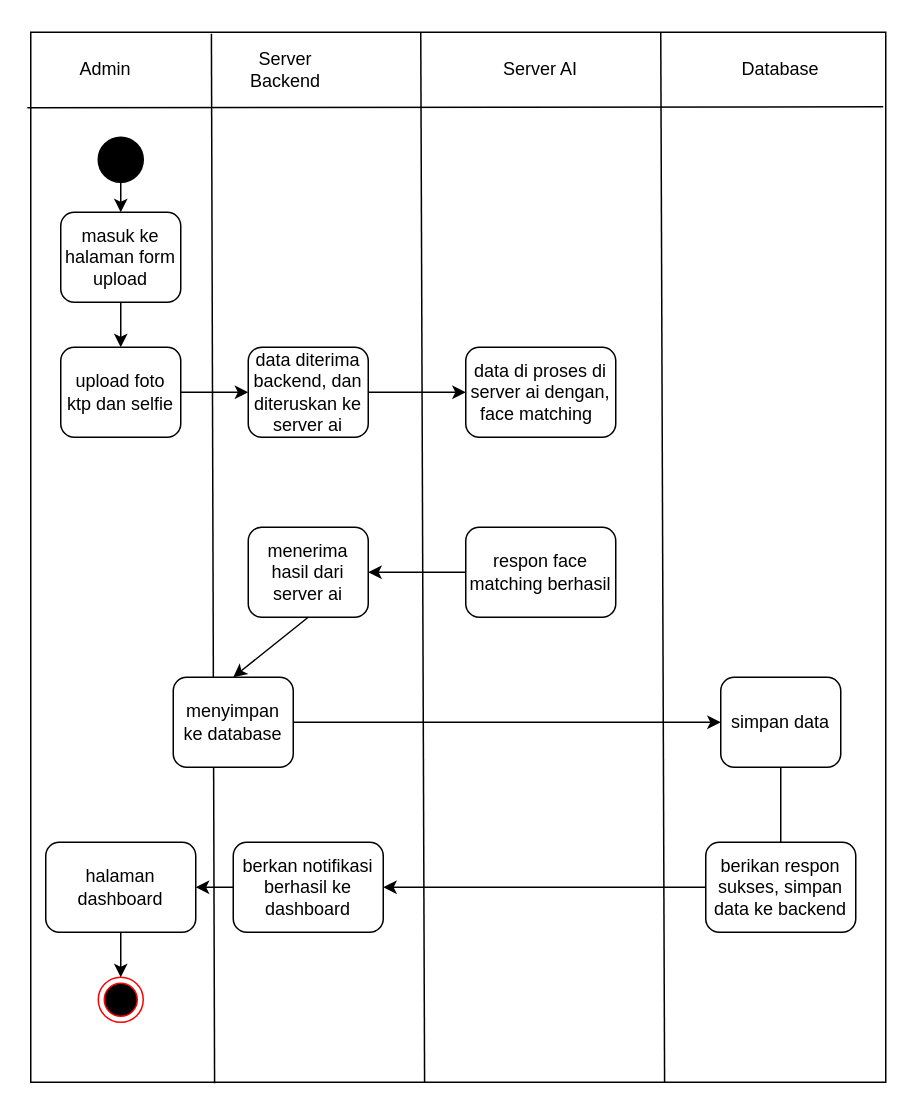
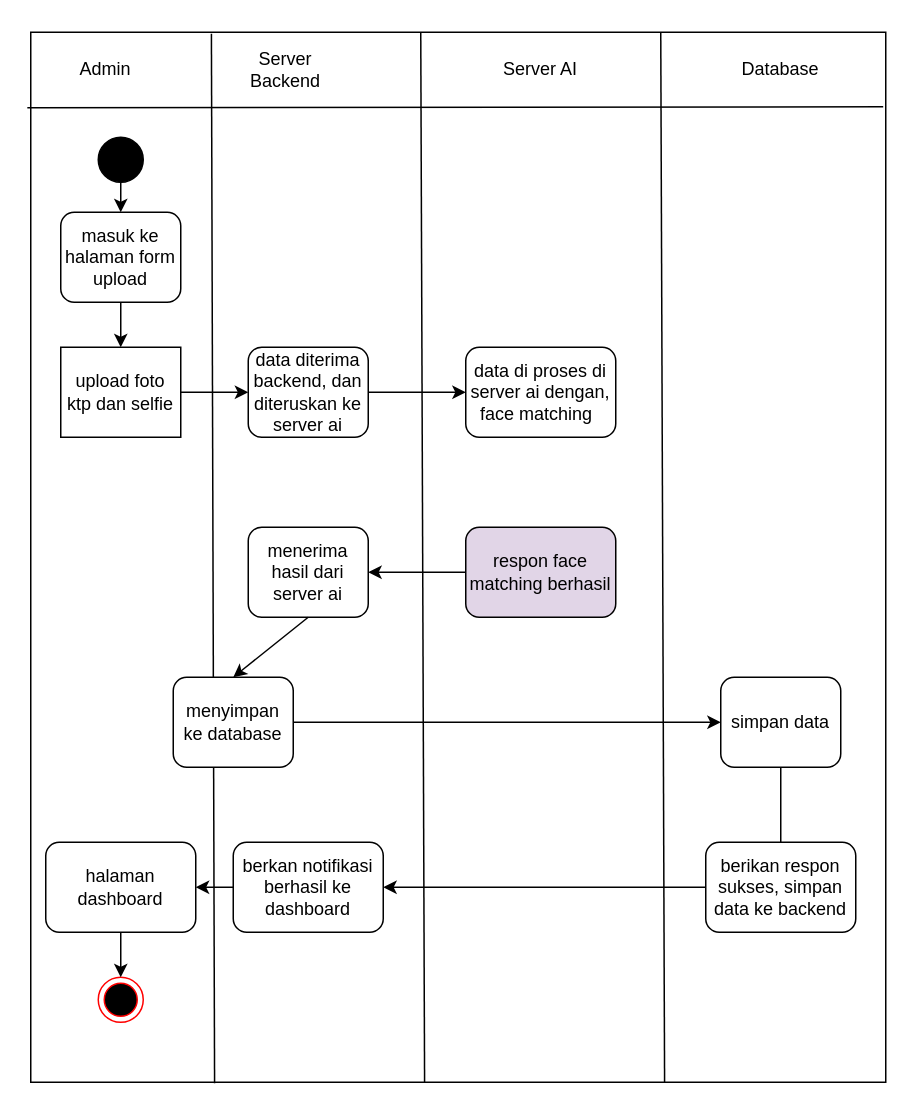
(121, 392) -> (121, 392)
(541, 572) -> (541, 572)
